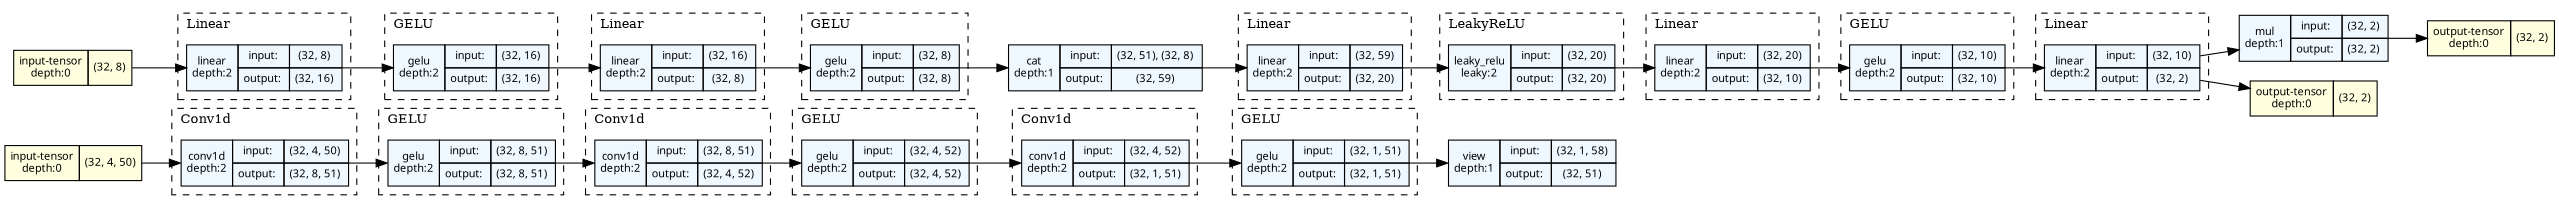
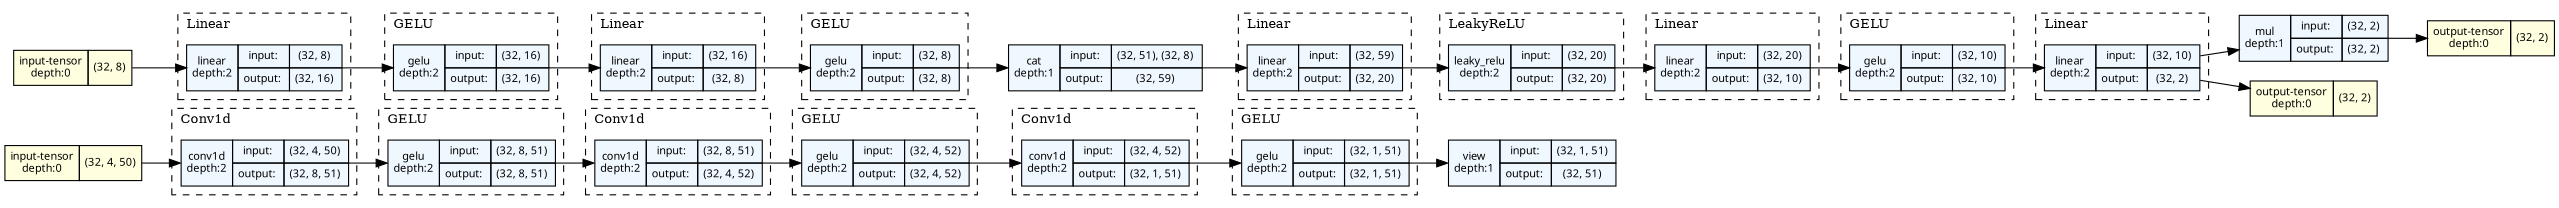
(1480, 73) -> (1480, 73)
(1584, 151) -> (1584, 151)
